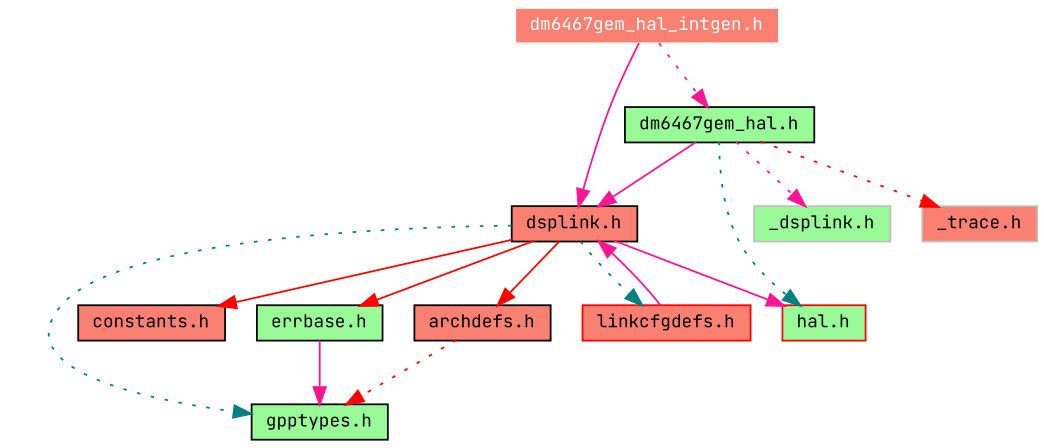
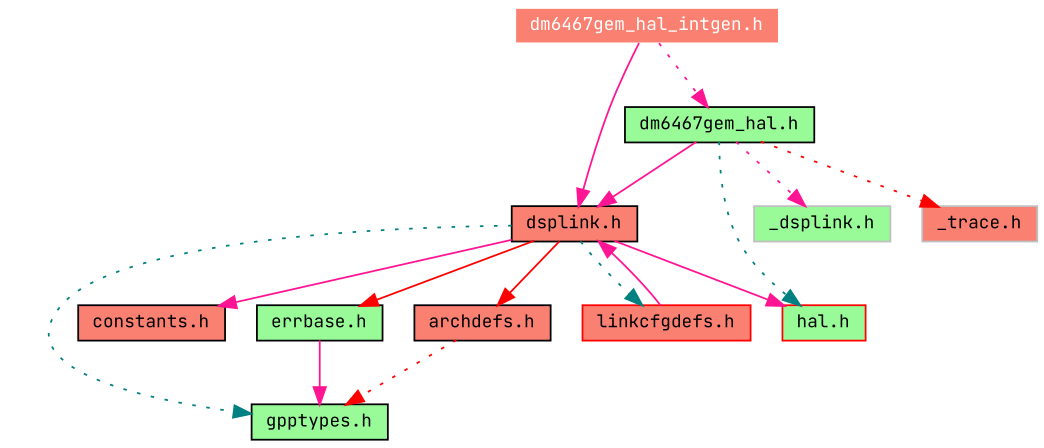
(374, 271) -> (374, 271)
